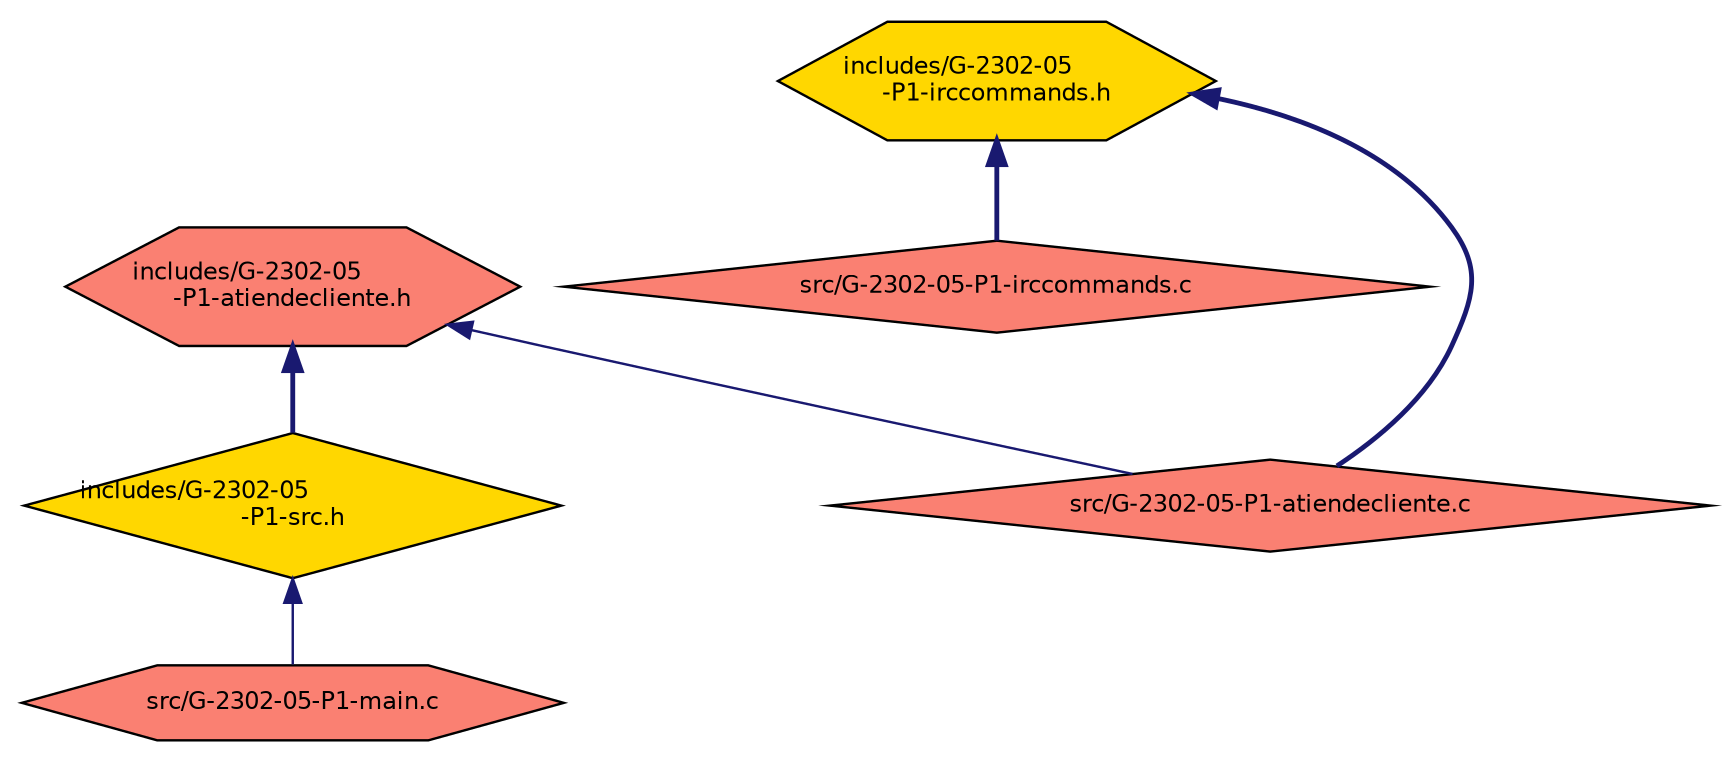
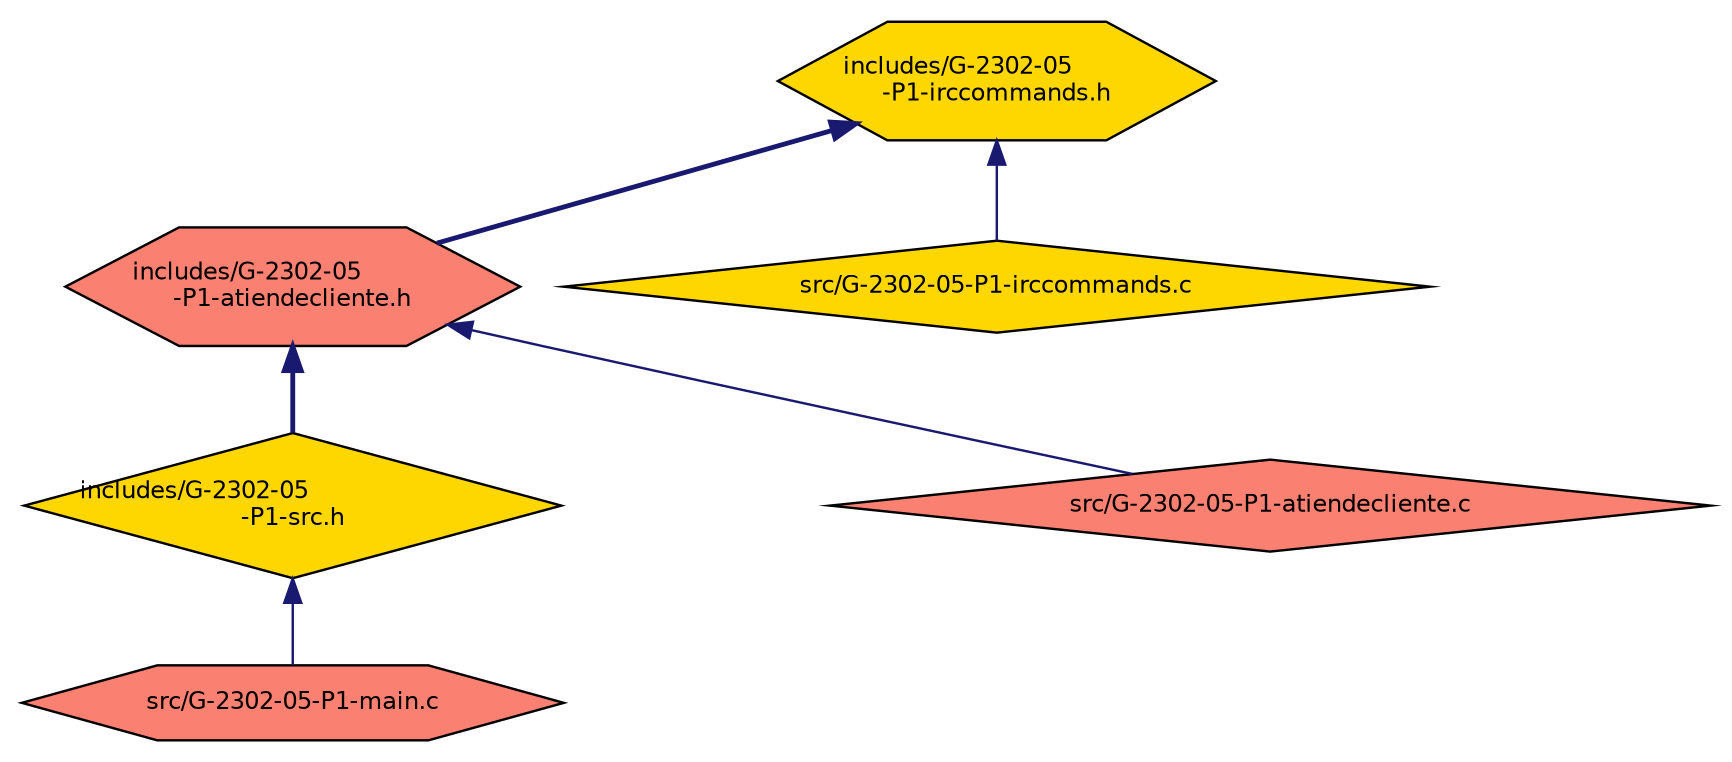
(997, 203) -> (997, 203)
(1458, 237) -> (635, 187)
(997, 287) -> (997, 287)
